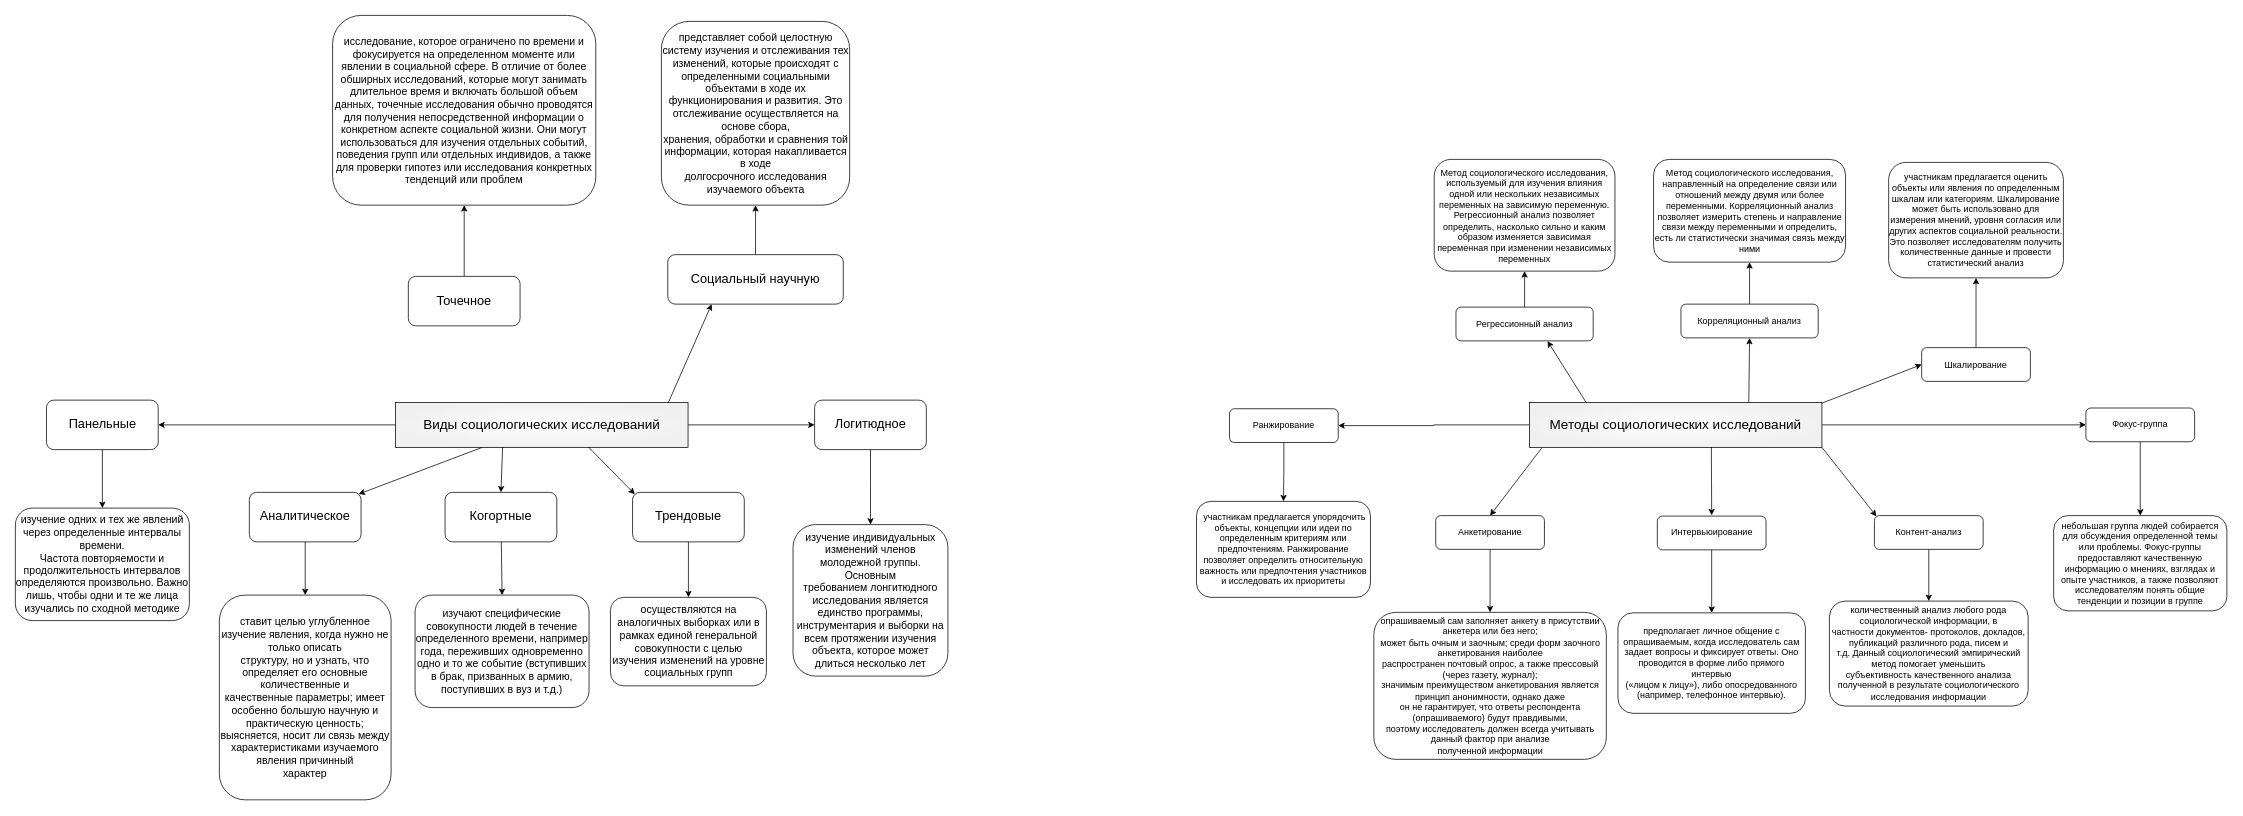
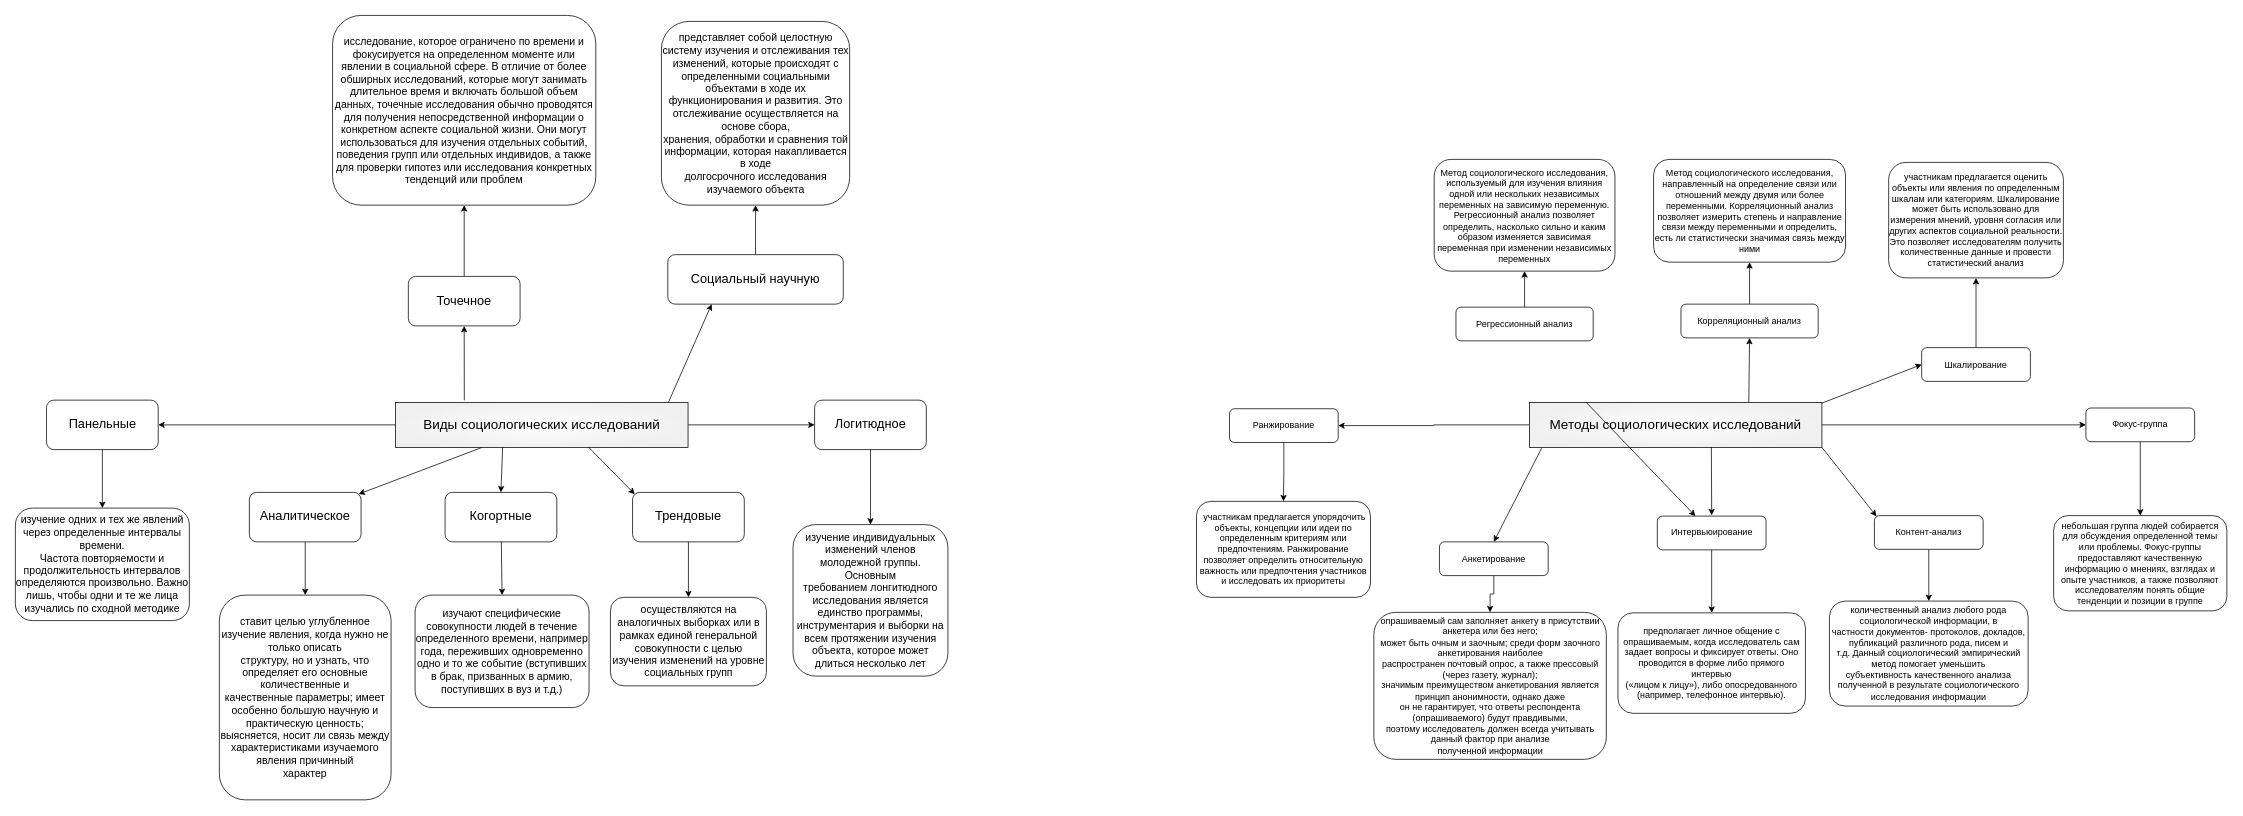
none -> (464, 366)
(1568, 374) -> (1657, 476)
(1490, 533) -> (1494, 559)
